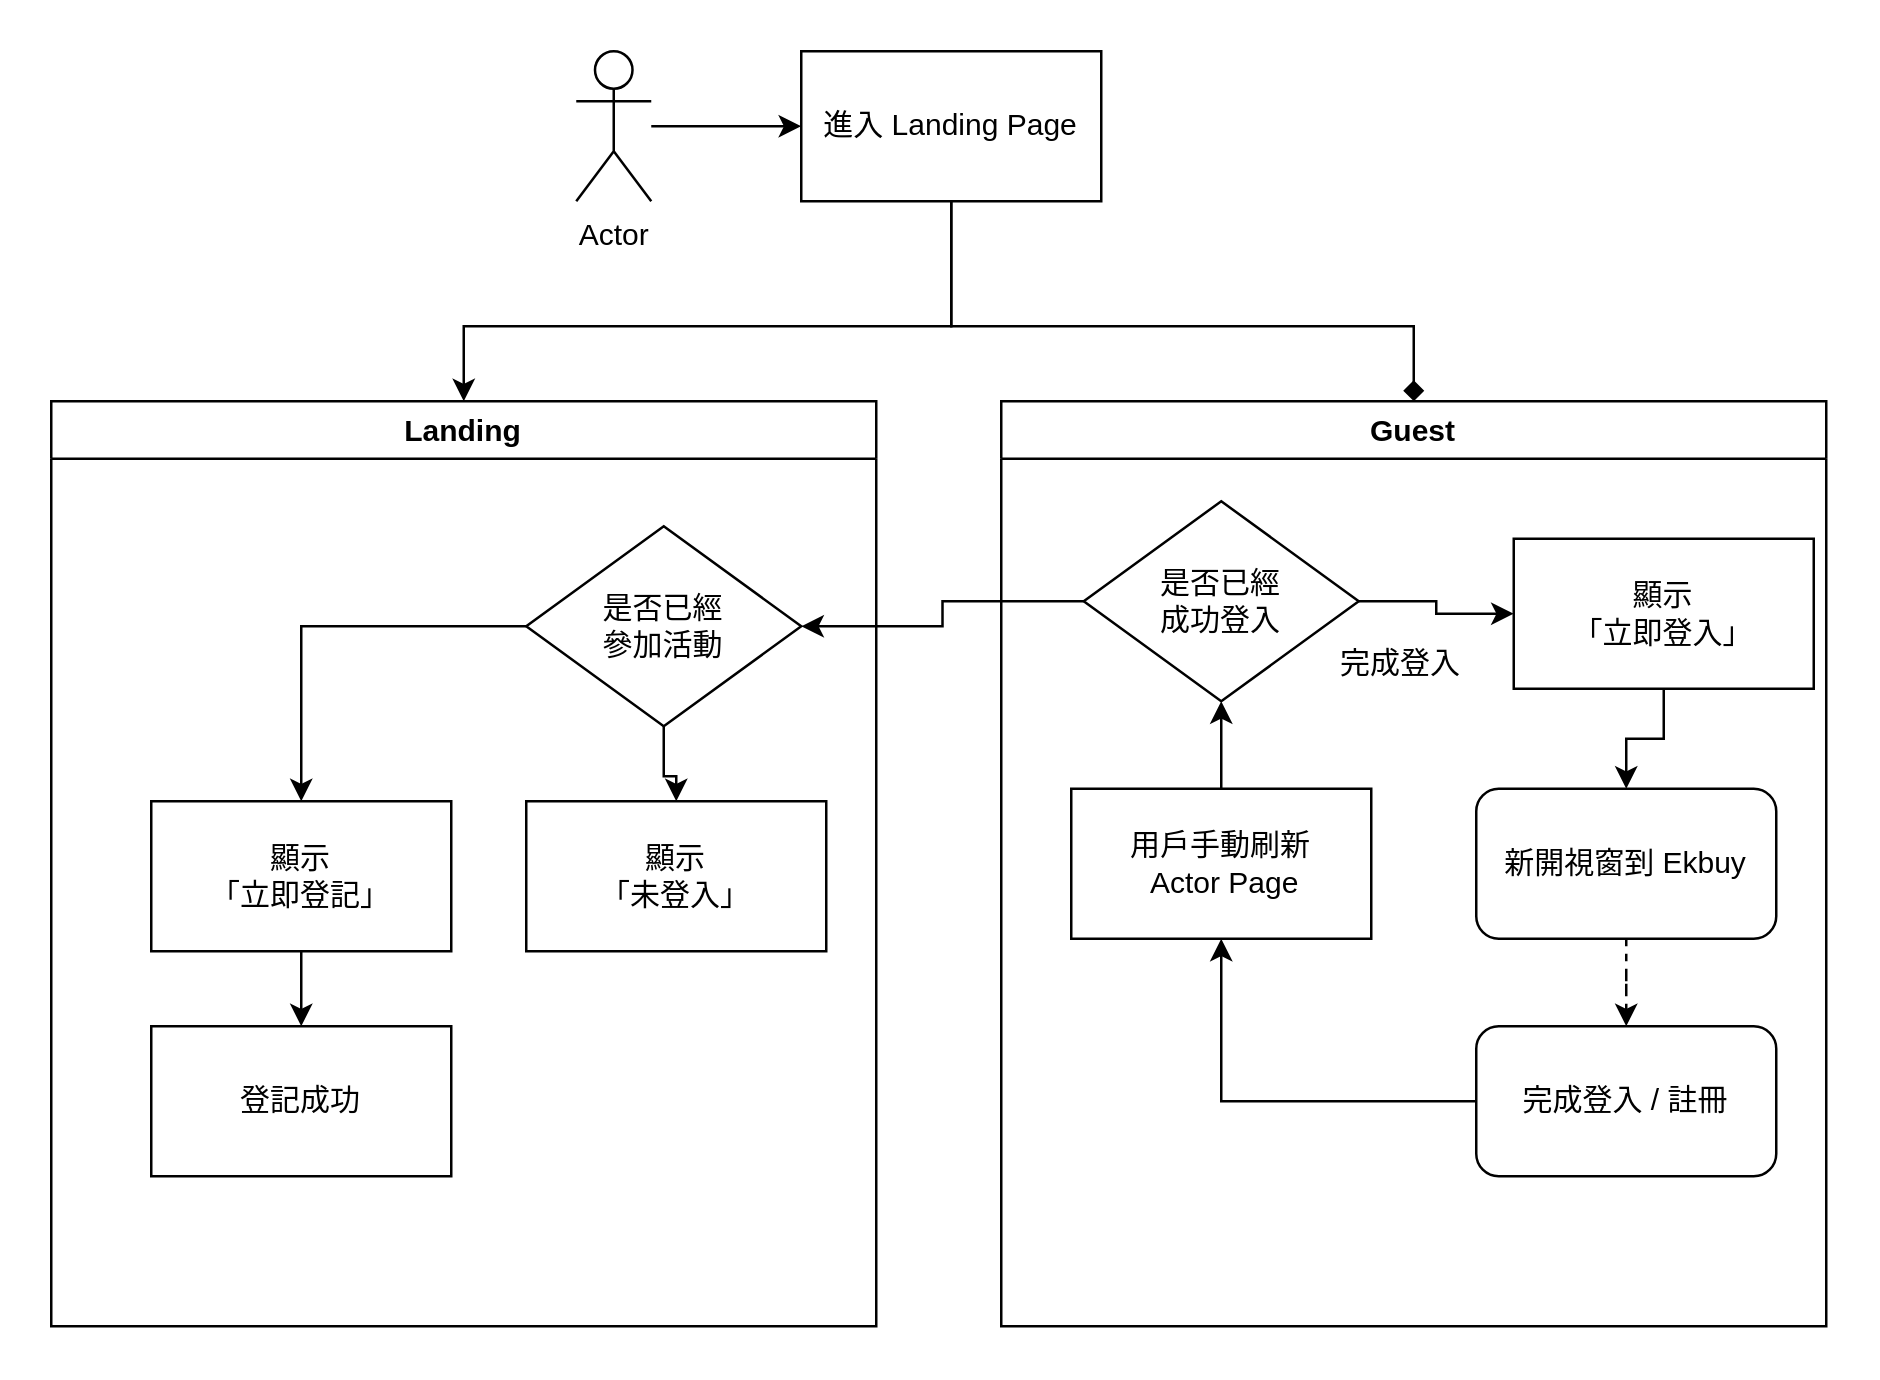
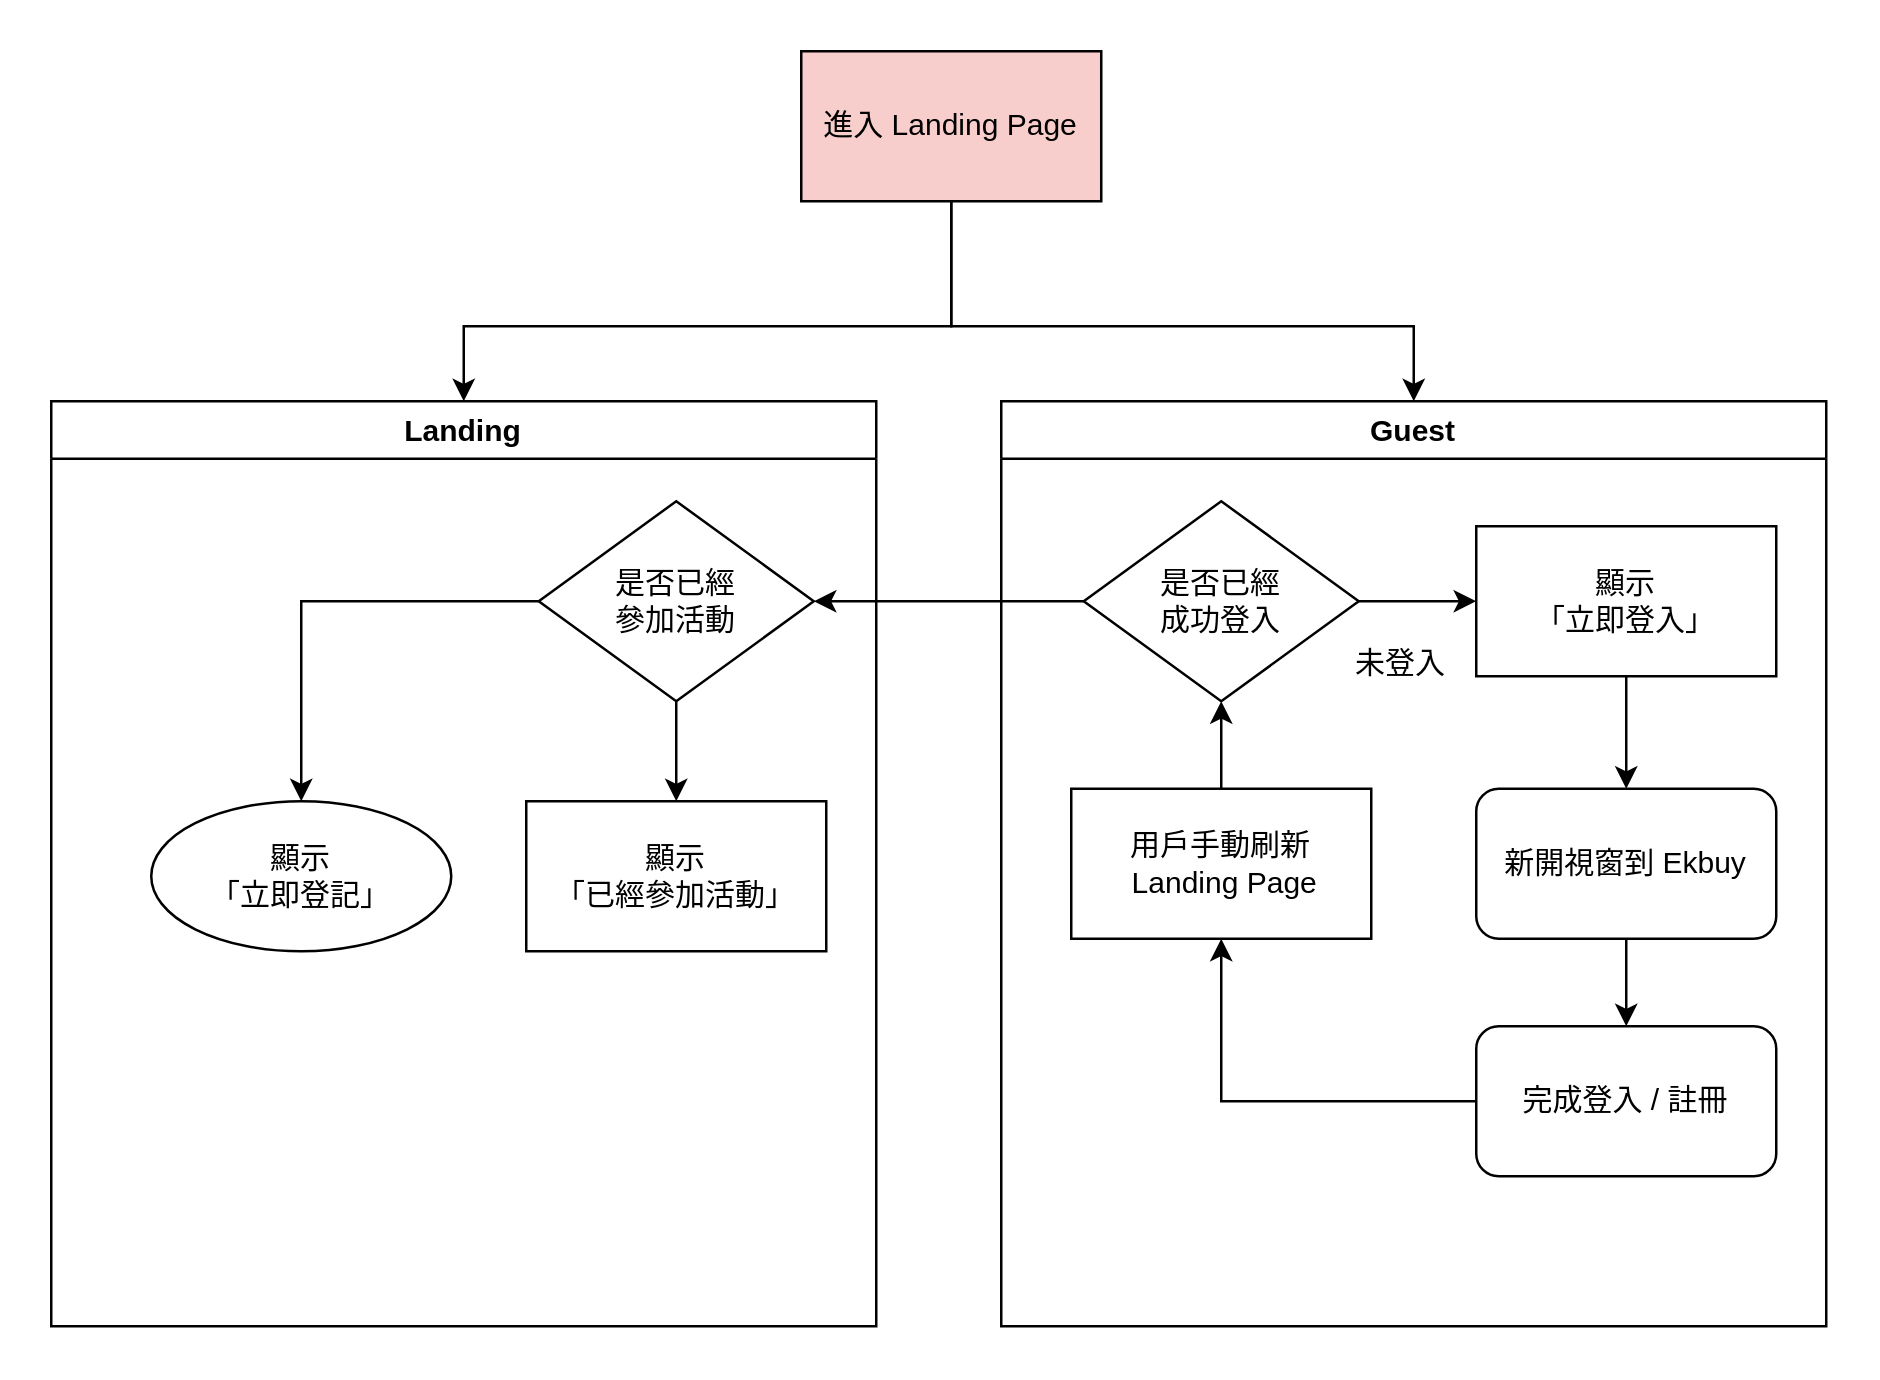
(614, 126) -> none
(718, 126) -> none
(951, 126) -> (951, 126)
(1414, 381) -> (1414, 382)
(1664, 614) -> (1626, 601)
(664, 626) -> (676, 601)
(1401, 664) -> (1401, 664)
(1221, 864) -> (1221, 864)
(301, 876) -> (301, 876)
(676, 876) -> (676, 876)
(1626, 955) -> (1626, 955)
(301, 997) -> none
(301, 1101) -> none
